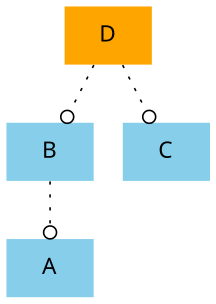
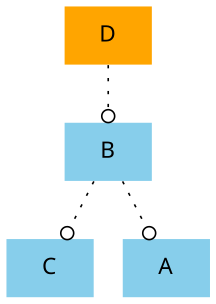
(134, 88) -> (82, 204)
